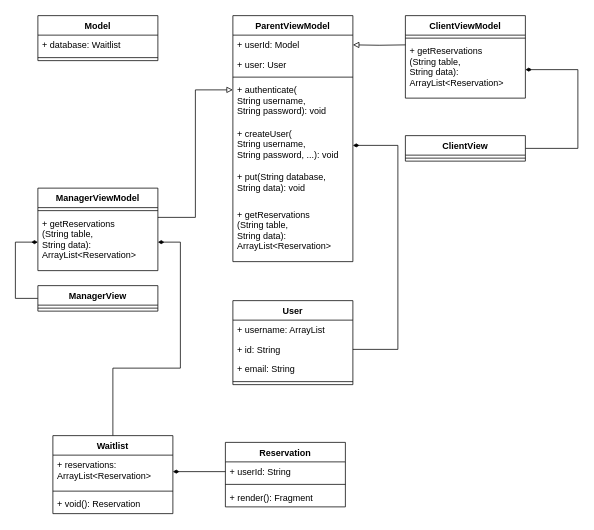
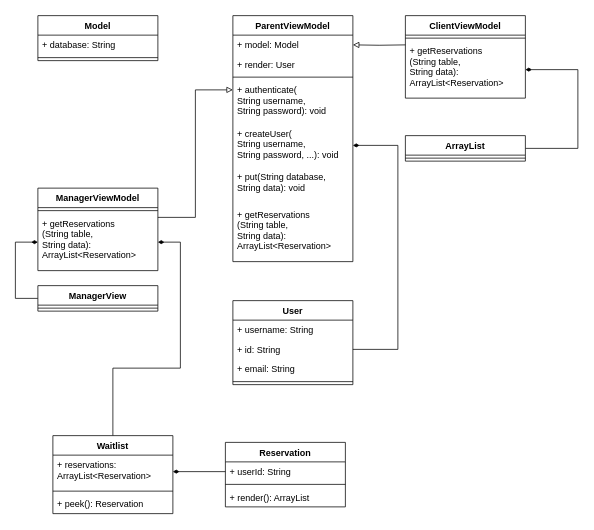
(85, 45) -> (83, 45)
(270, 45) -> (266, 45)
(264, 65) -> (269, 65)
(465, 146) -> (465, 146)
(285, 330) -> (278, 330)
(276, 497) -> (278, 497)
(104, 504) -> (105, 504)
